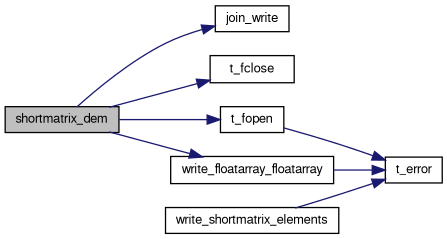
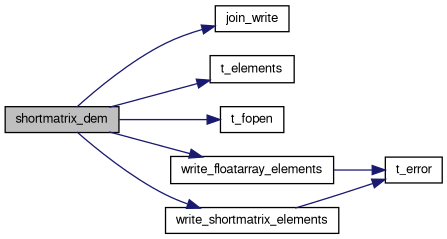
(252, 69) -> (252, 69)
(329, 141) -> none
(252, 170) -> (252, 170)
none -> (129, 173)
